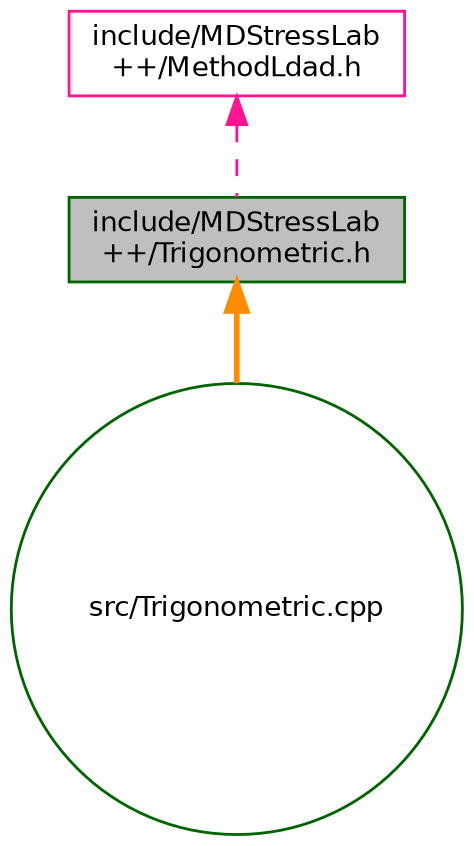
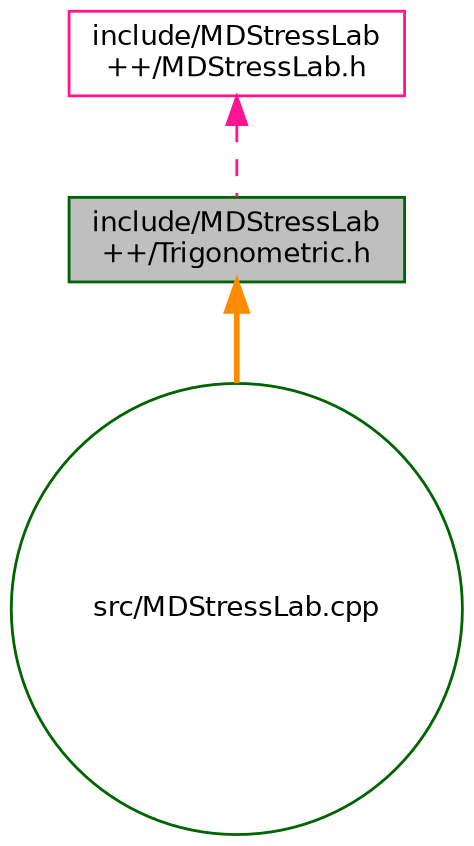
(237, 54) -> (237, 54)
(237, 609) -> (237, 609)
